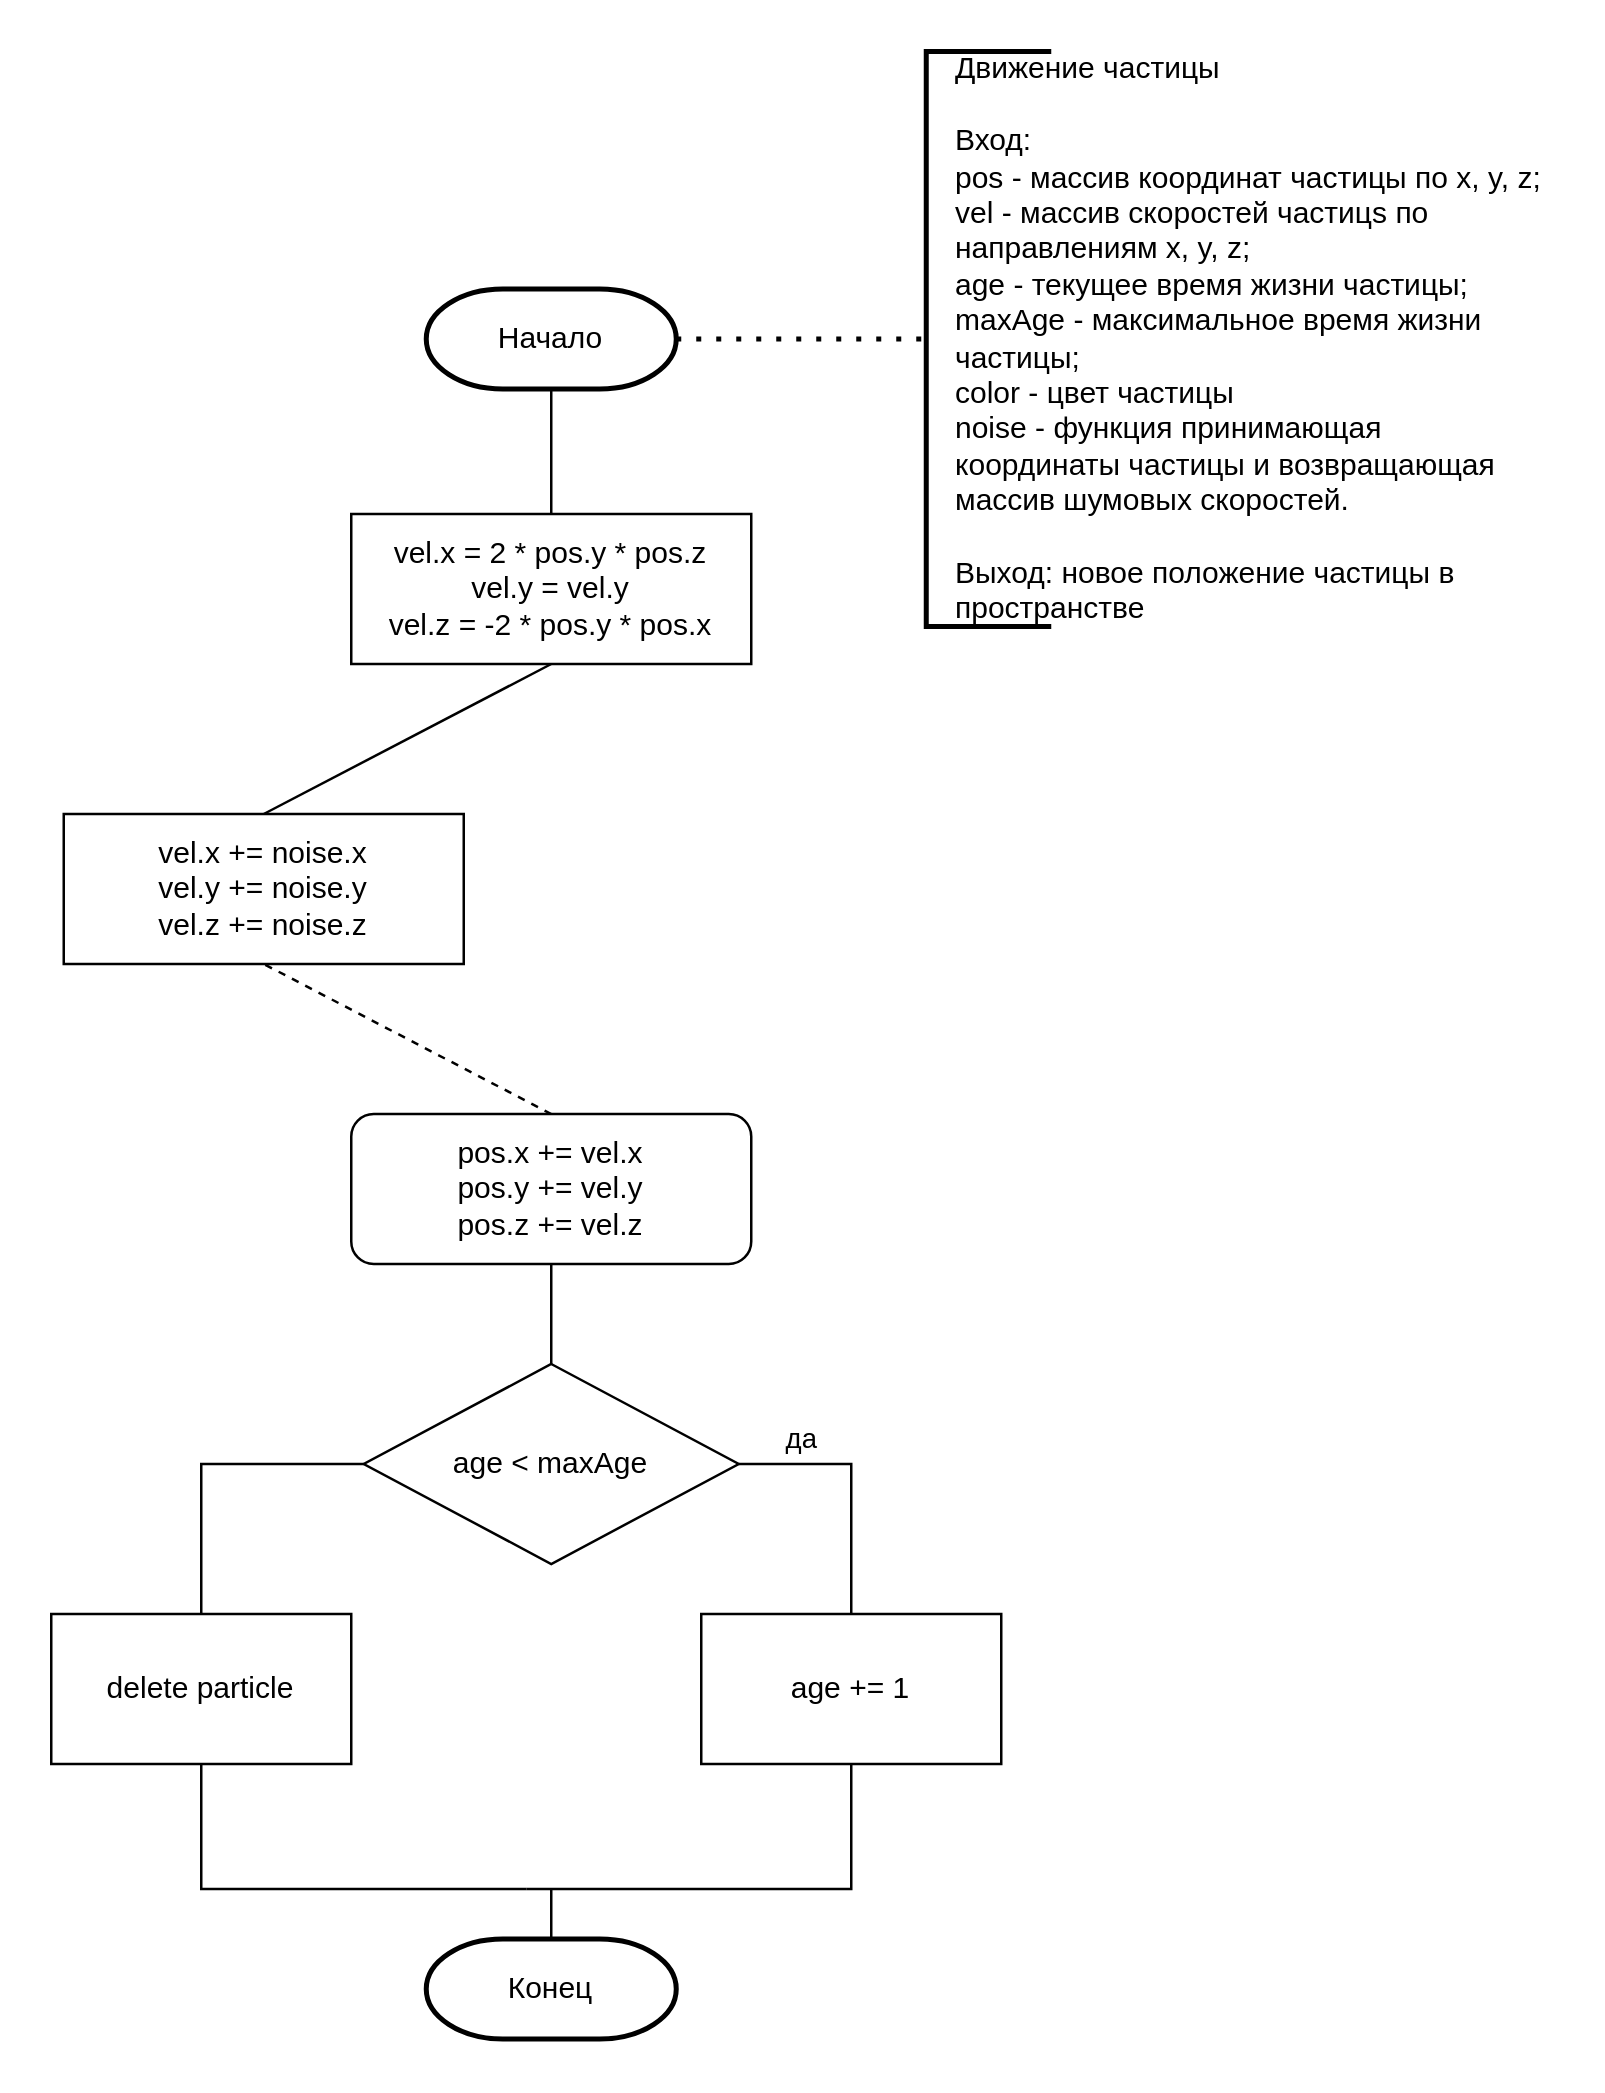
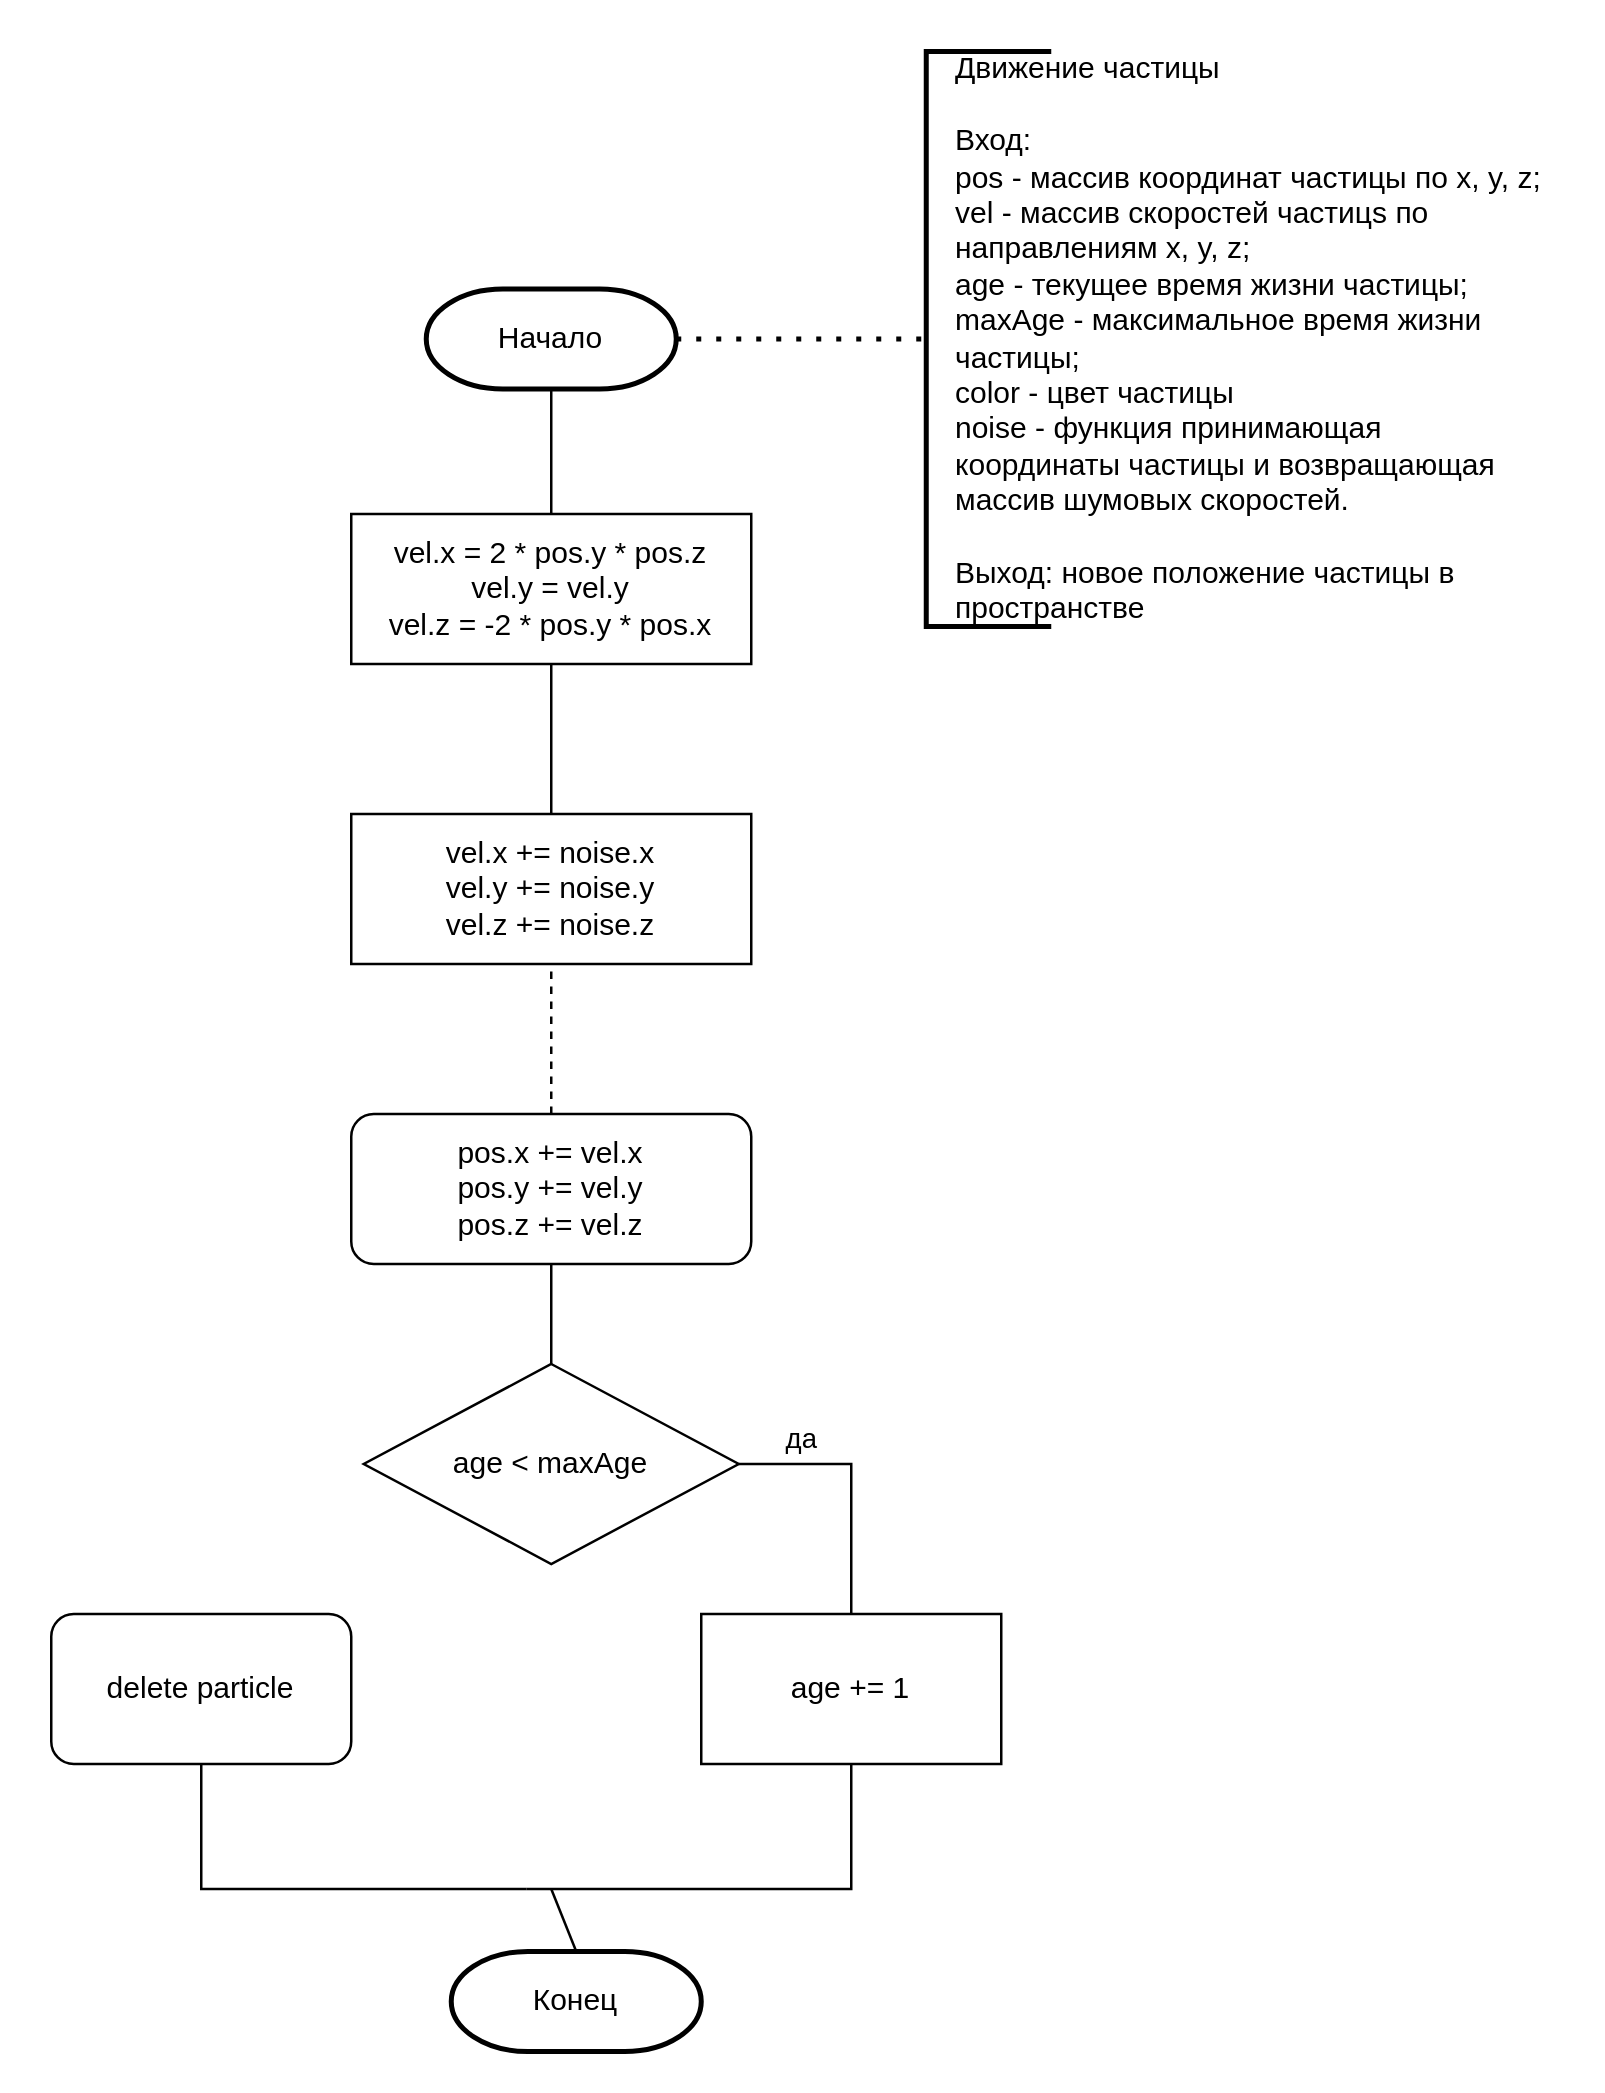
(264, 889) -> (551, 889)
(206, 1464) -> none
(201, 1689) -> (201, 1689)
(551, 1989) -> (576, 2001)
